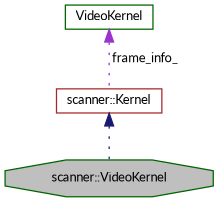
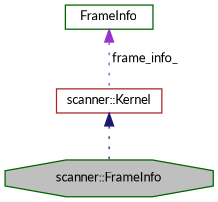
(109, 17) -> (109, 17)
(109, 178) -> (109, 178)
